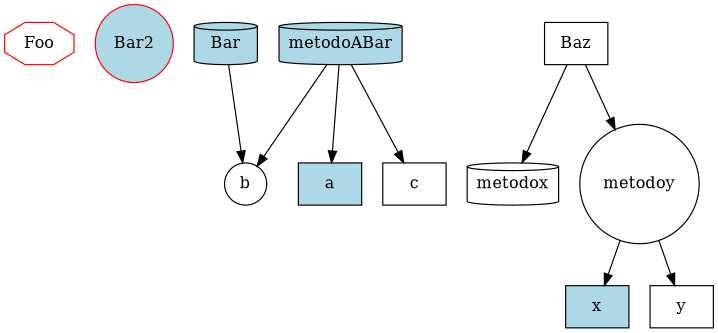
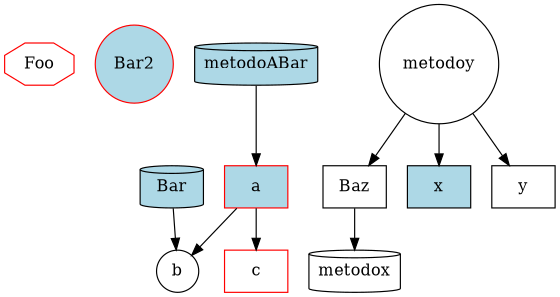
(598, 92) -> (391, 135)
(375, 108) -> (256, 223)
(295, 111) -> (218, 228)
(330, 184) -> (256, 187)
(414, 184) -> (256, 271)
